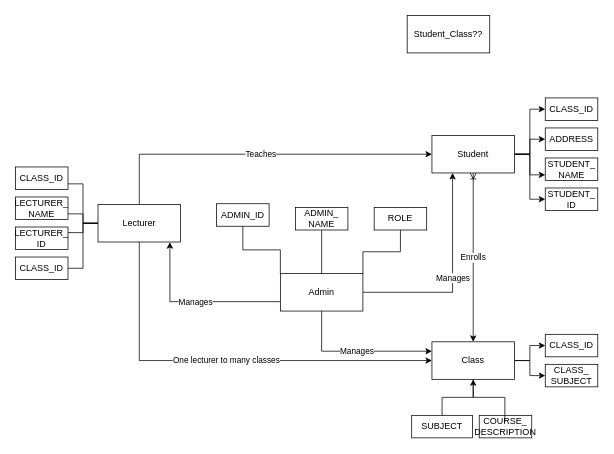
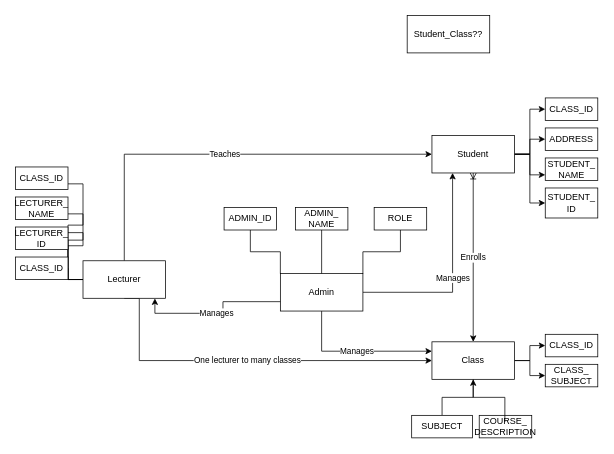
(571, 199) -> (571, 203)
(243, 215) -> (250, 219)
(139, 223) -> (124, 279)
